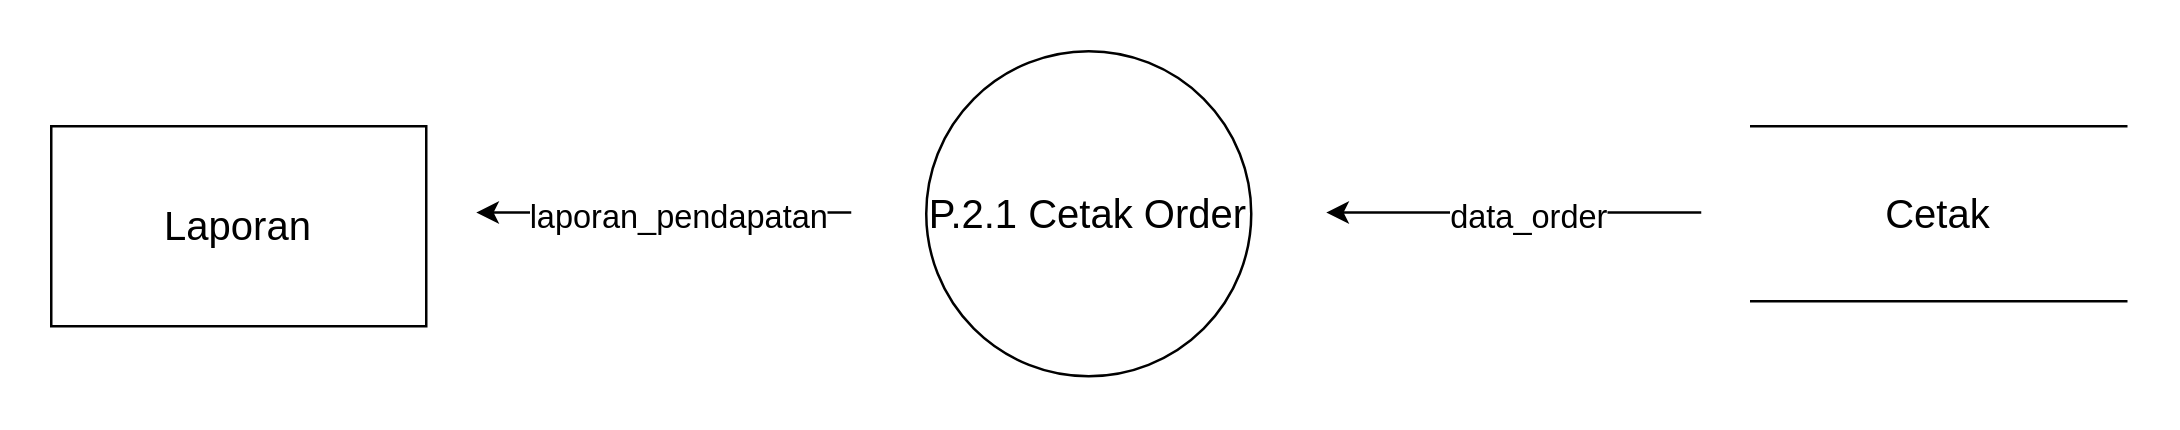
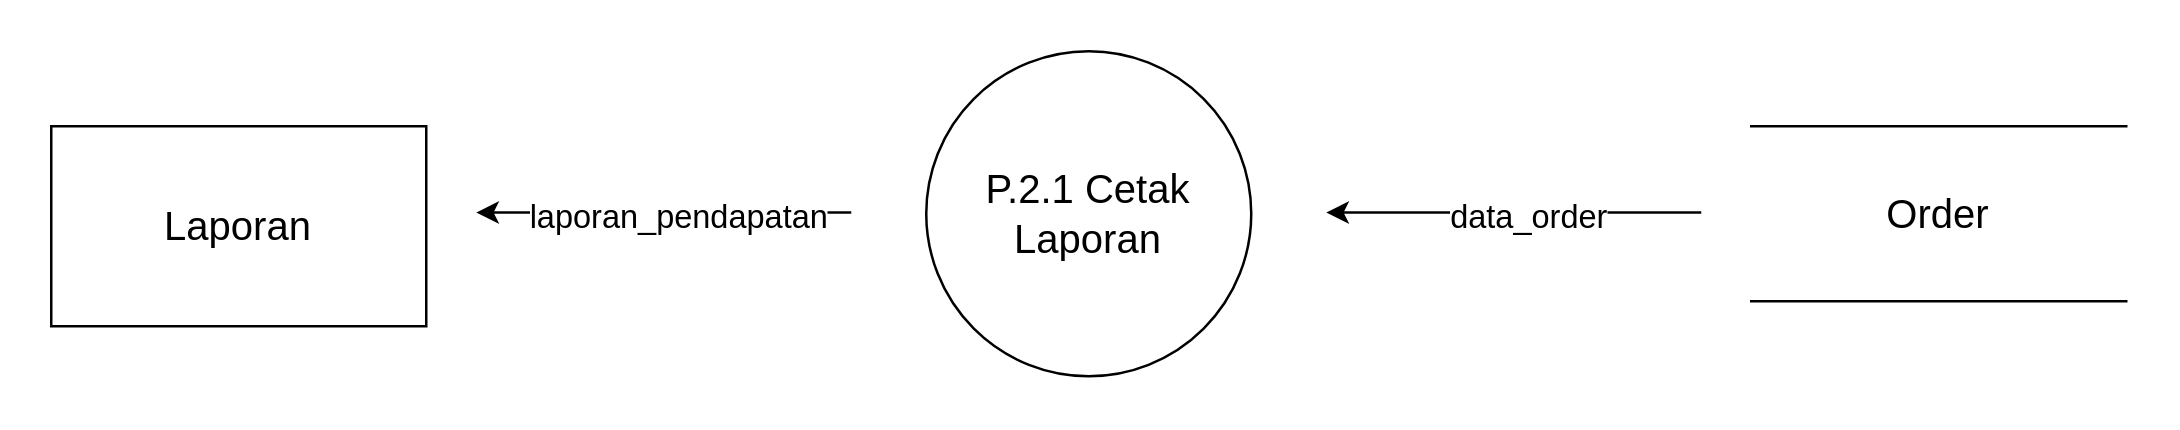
(1089, 214) -> (1089, 214)
(1939, 214) -> (1939, 214)
